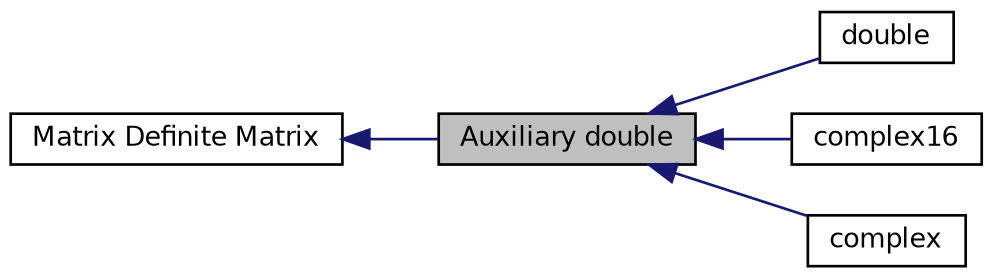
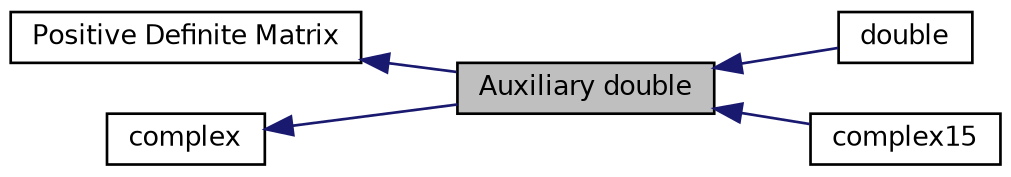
(177, 139) -> (186, 37)
(887, 139) -> (905, 139)
(741, 194) -> (375, 115)
